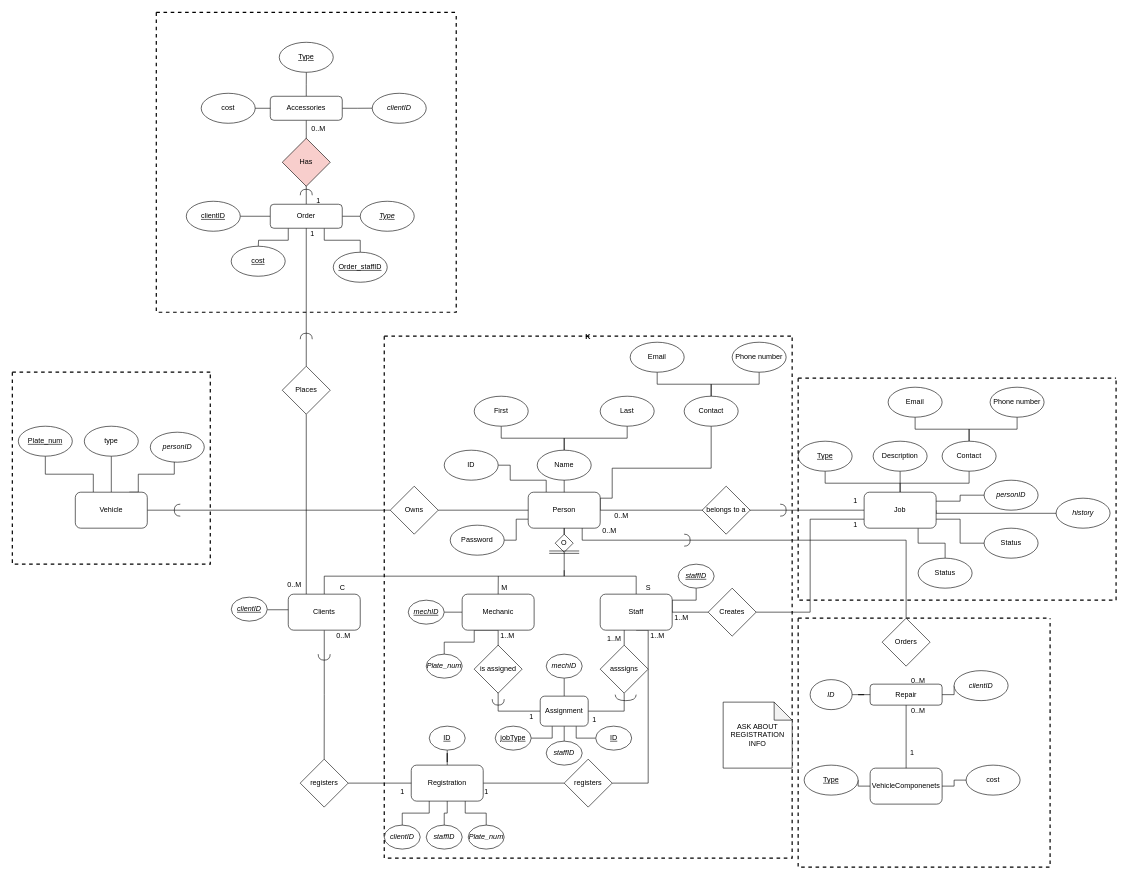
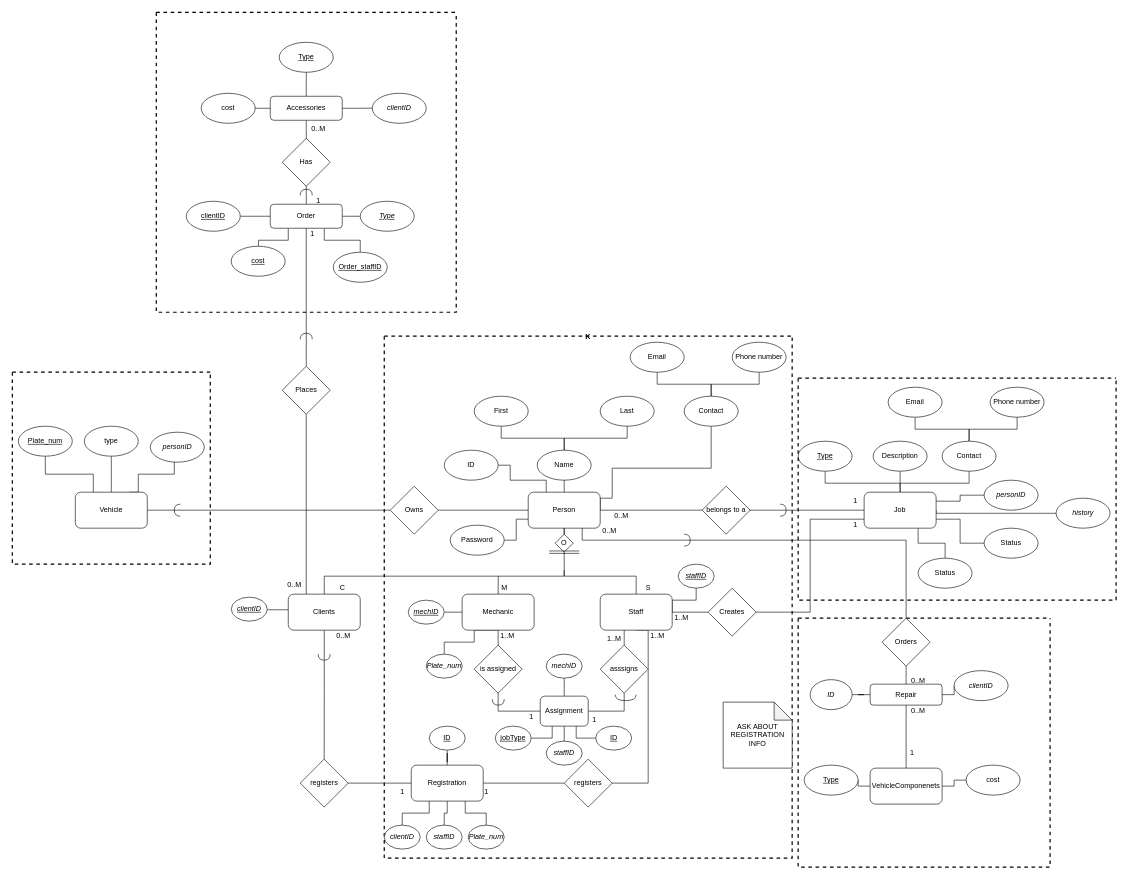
(306, 162) -> (306, 162)
none -> (906, 675)
